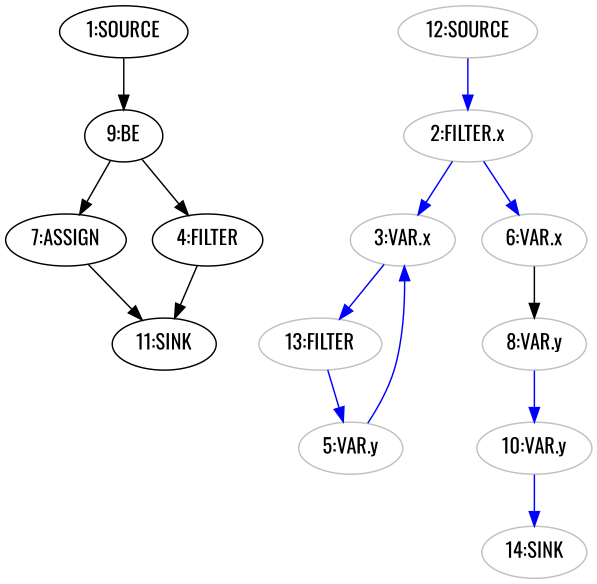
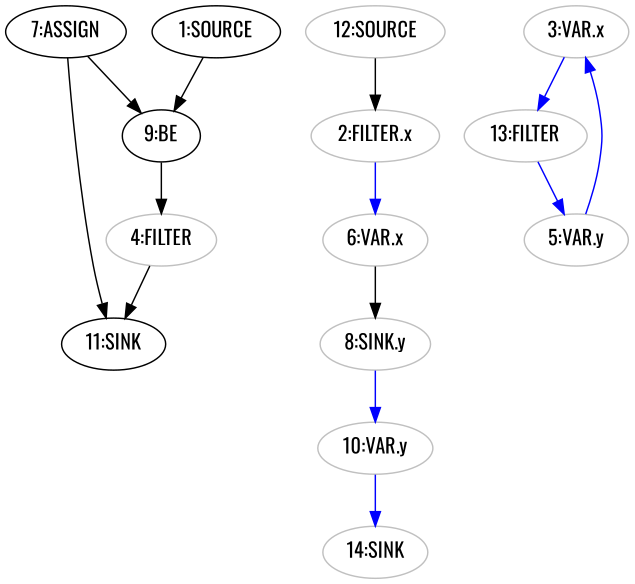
(468, 77) -> (375, 77)
(99, 181) -> (109, 79)
(439, 182) -> none
(208, 240) -> (161, 240)
(534, 344) -> (375, 344)
